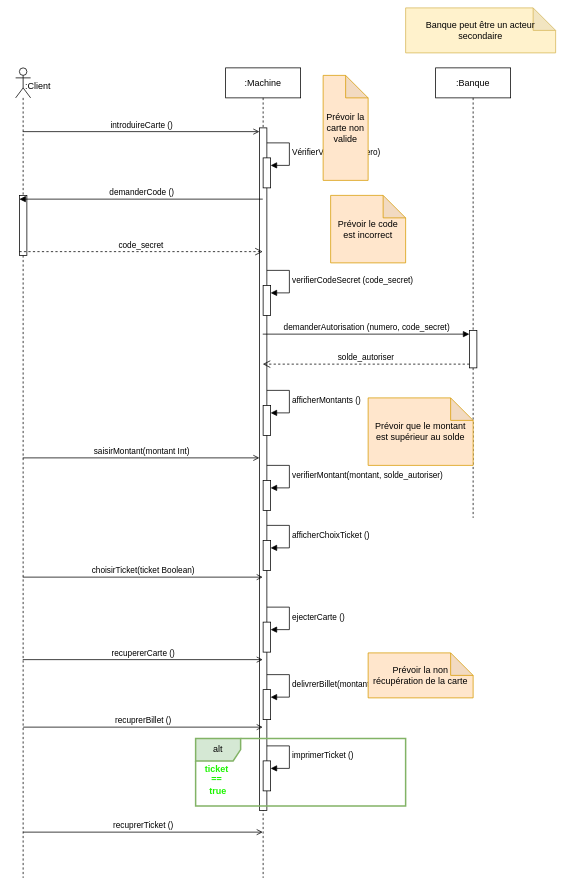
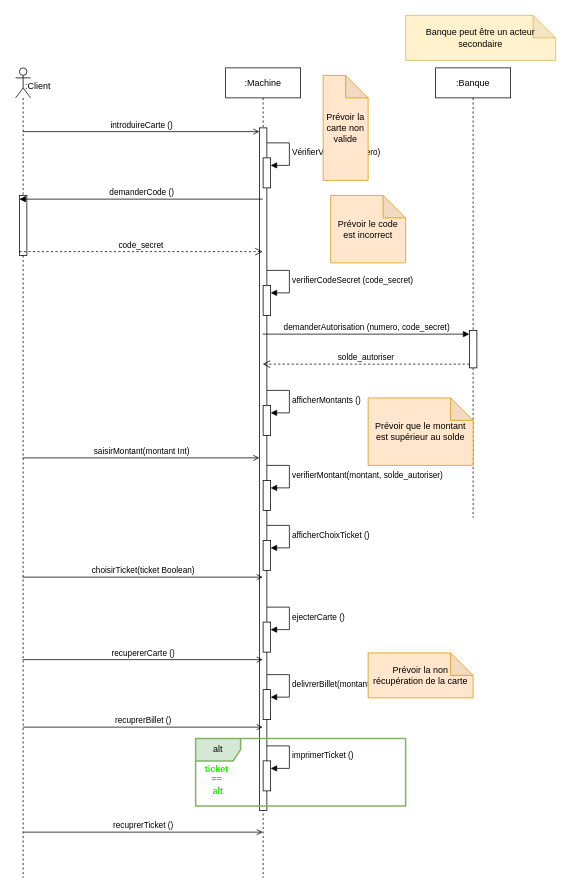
(480, 30) -> (480, 38)
(218, 780) -> (218, 780)
